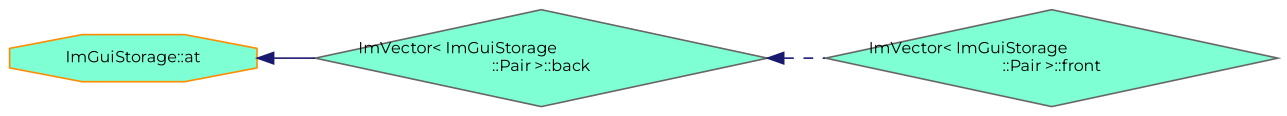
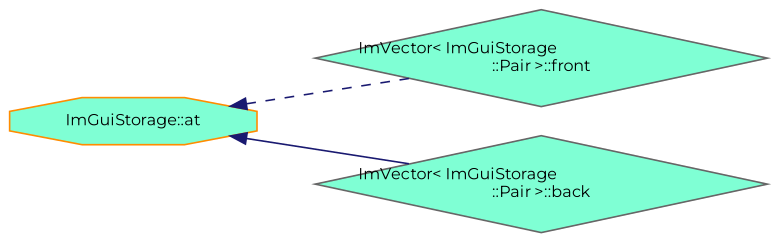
(805, 58) -> (328, 91)
